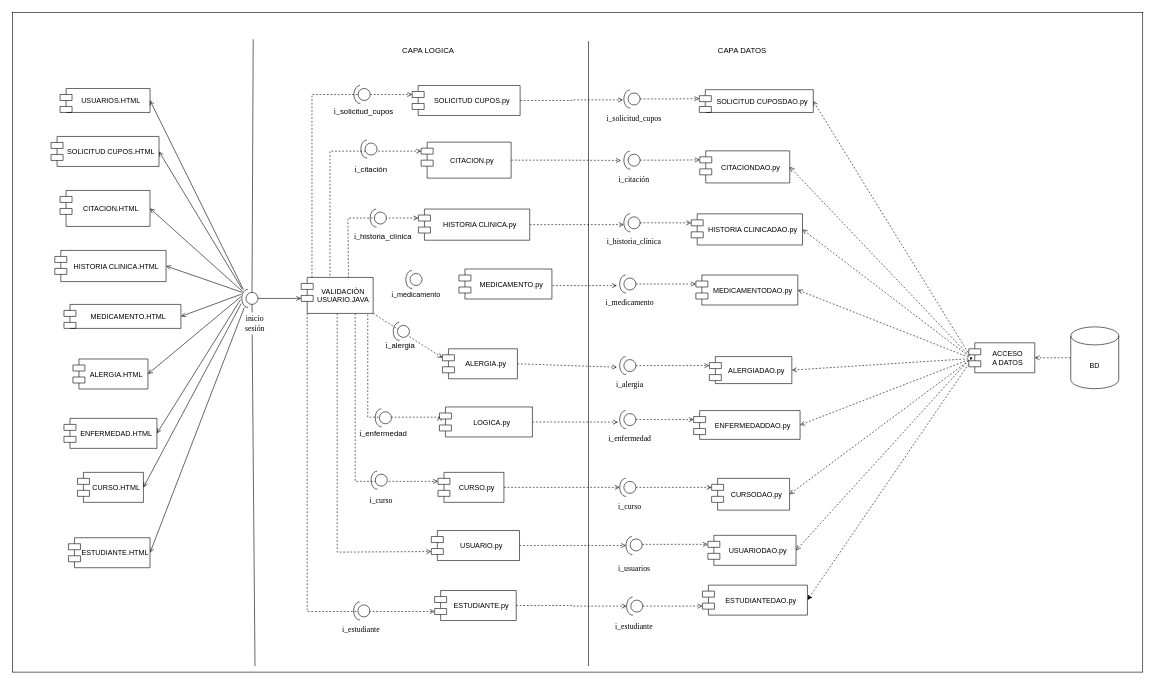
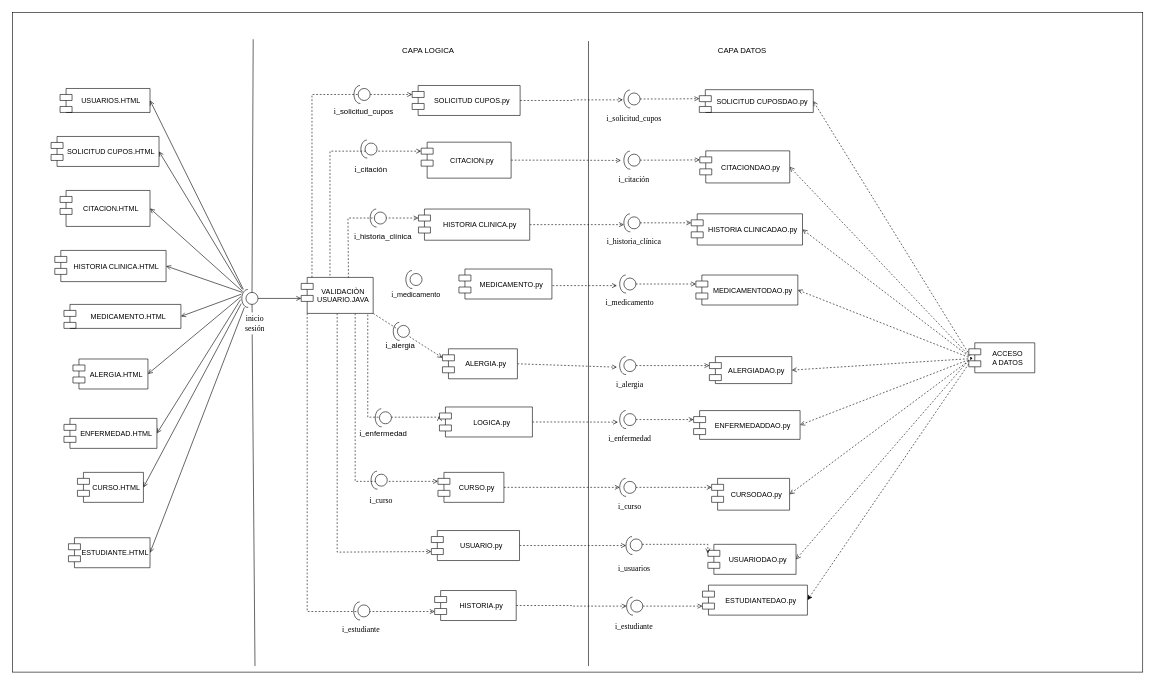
(1053, 358) -> none
(1095, 358) -> none
(752, 551) -> (752, 560)
(481, 606) -> (481, 606)
